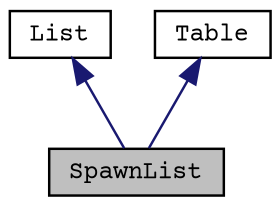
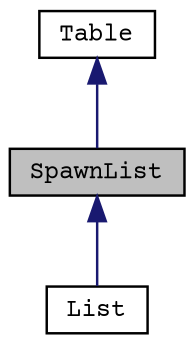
(105, 114) -> (97, 254)
